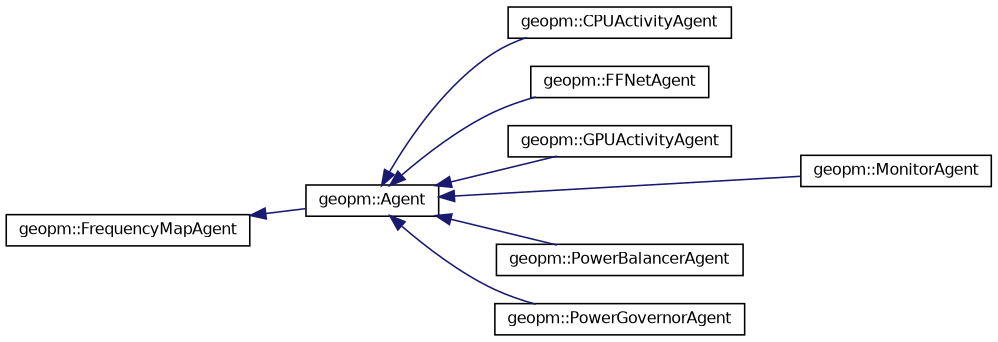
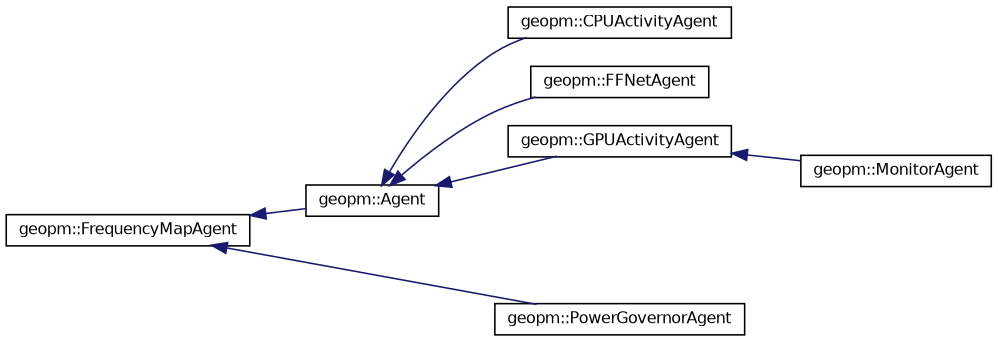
(627, 186) -> (774, 158)
(620, 260) -> none
(465, 273) -> (382, 276)
